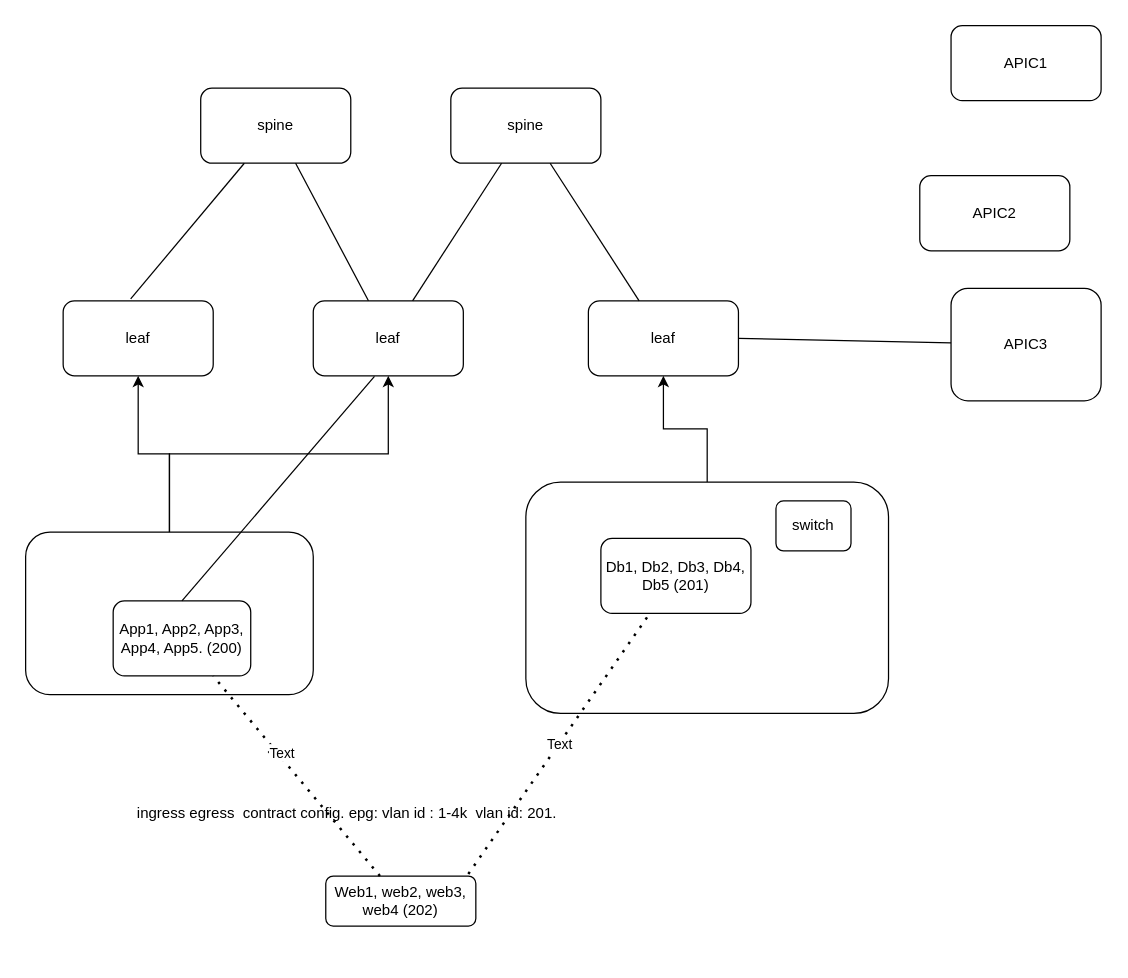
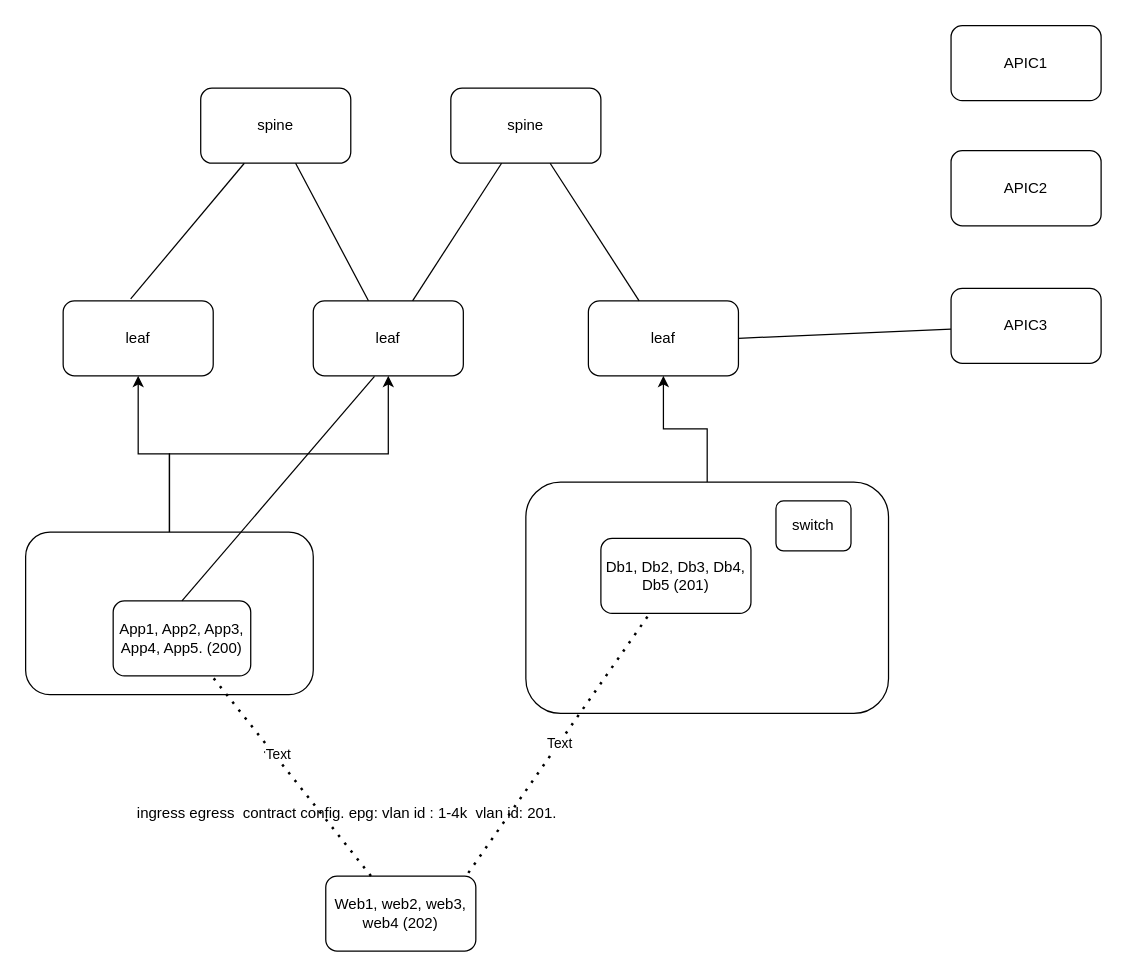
(994, 213) -> (1026, 188)
(1026, 344) -> (1026, 326)
(401, 901) -> (401, 913)
